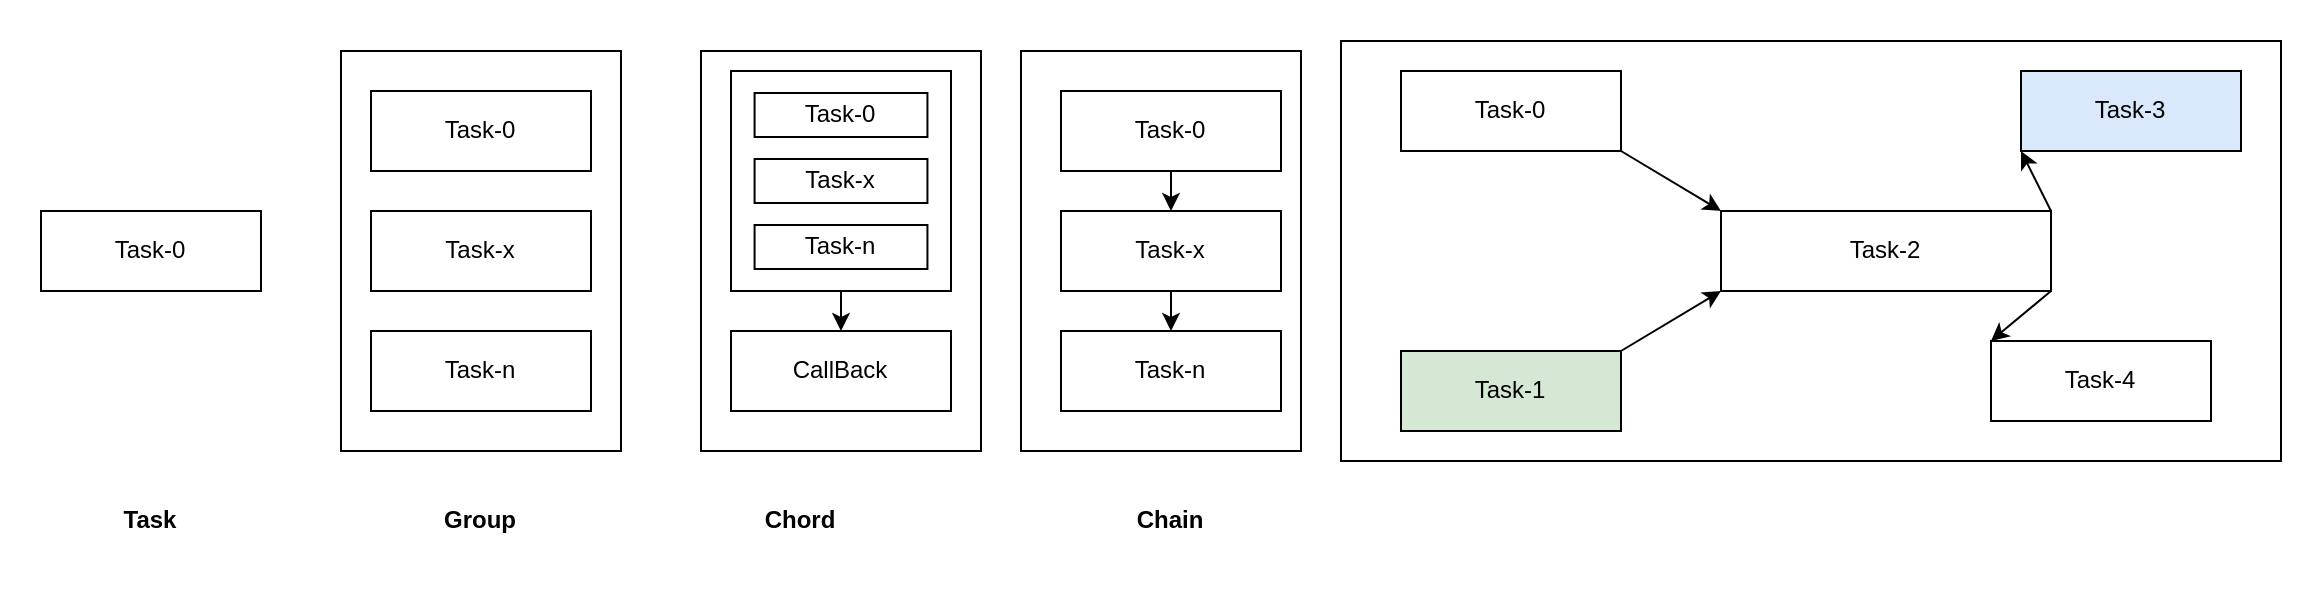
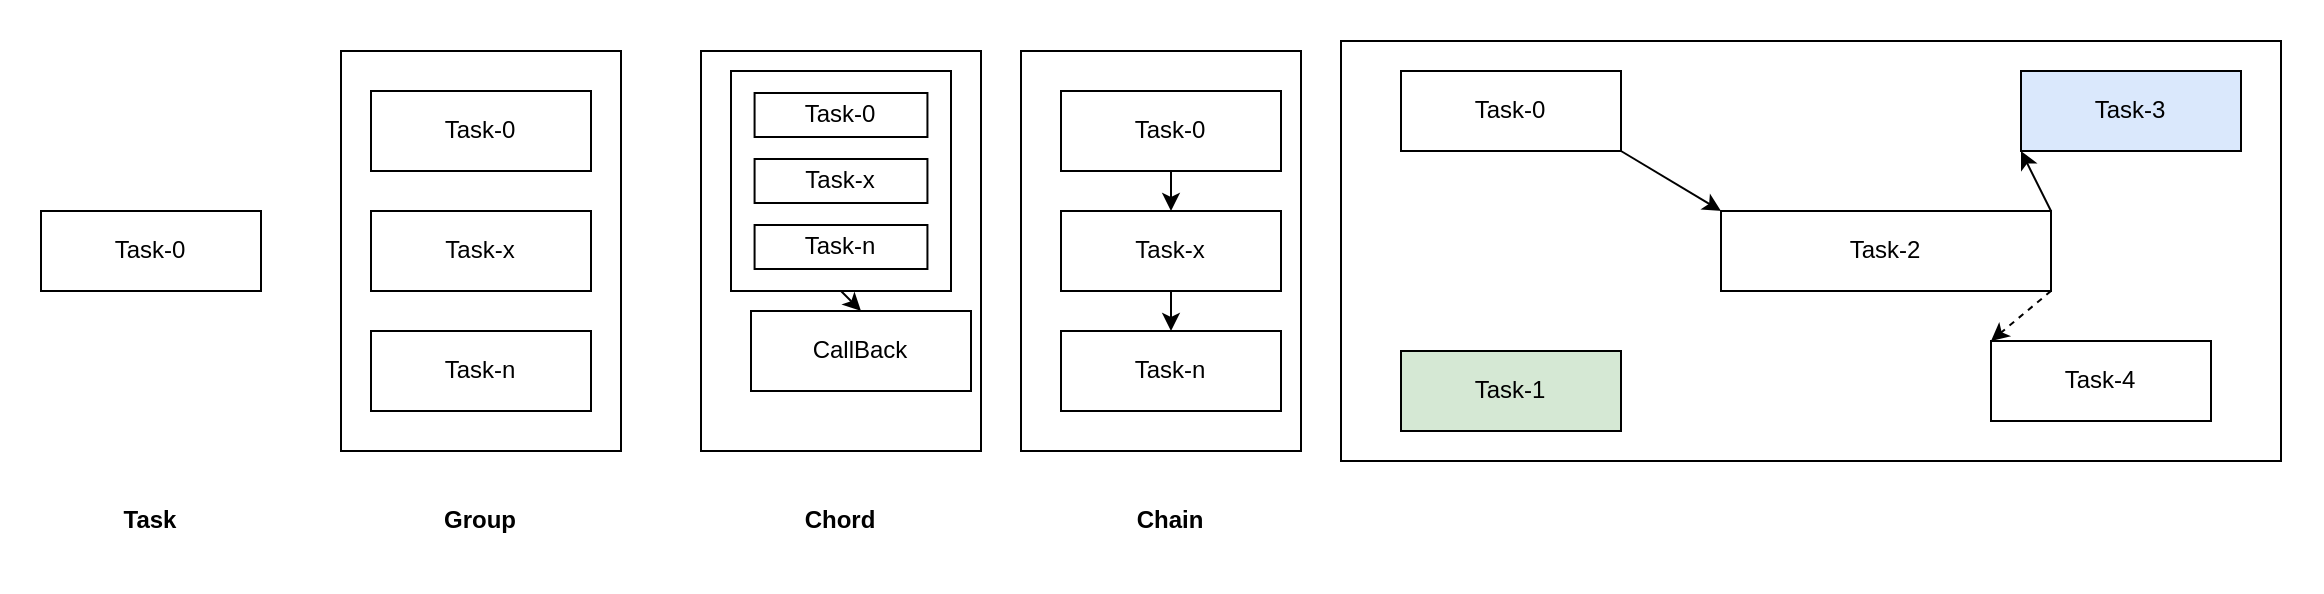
(2026, 312) -> (2026, 312)
(1665, 325) -> none
(841, 371) -> (861, 351)
(801, 521) -> (841, 521)
